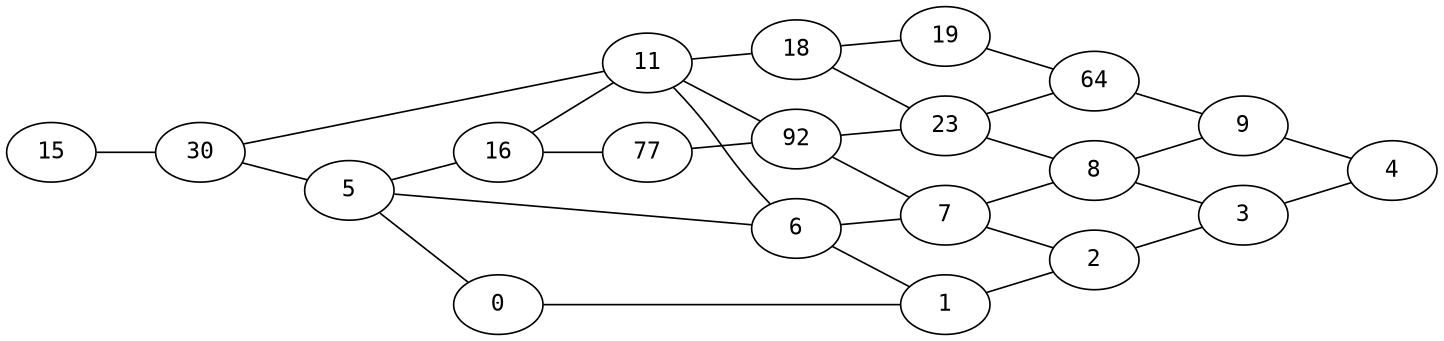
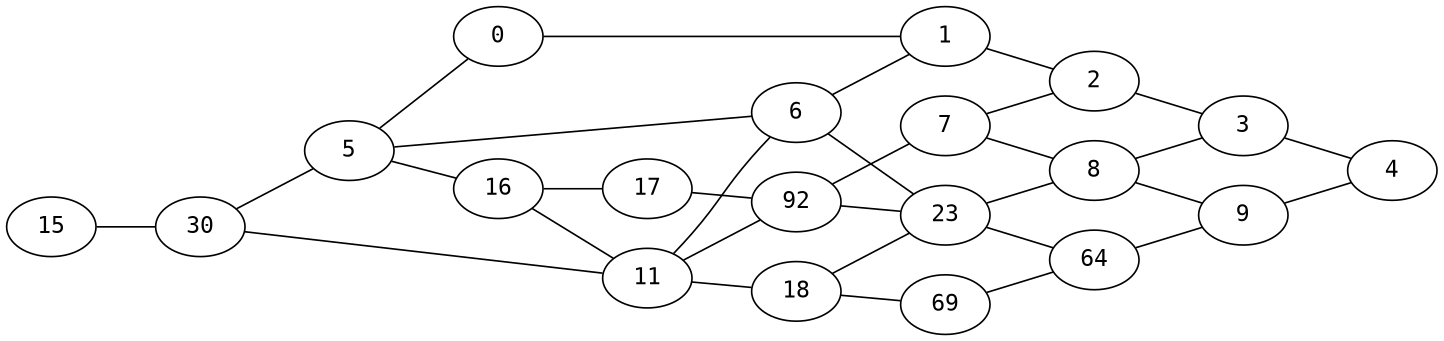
(945, 36) -> (945, 305)
(647, 152) -> (647, 189)
(871, 222) -> (860, 156)
